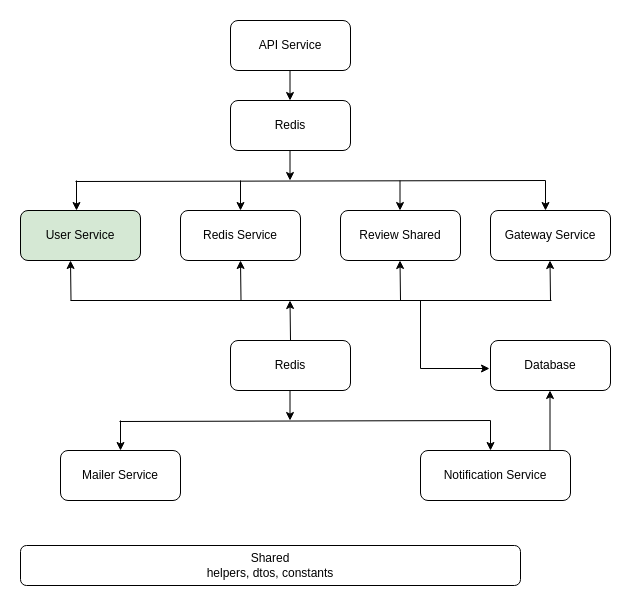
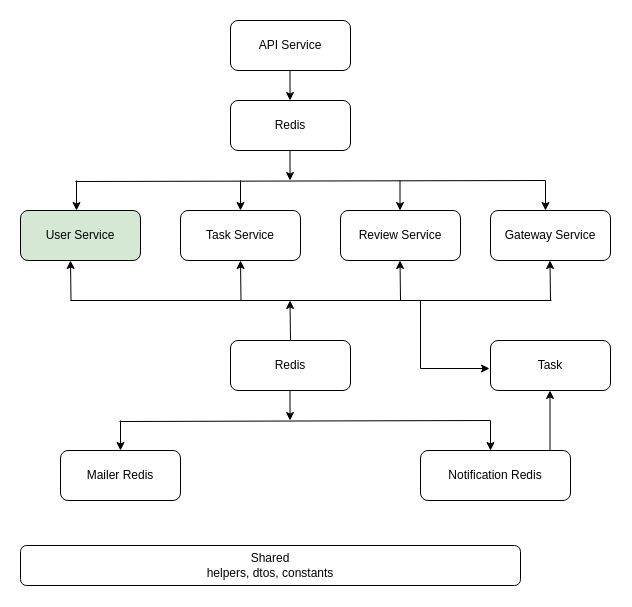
(241, 236) -> (241, 236)
(401, 236) -> (401, 236)
(551, 366) -> (551, 366)
(121, 476) -> (121, 476)
(496, 476) -> (496, 476)
